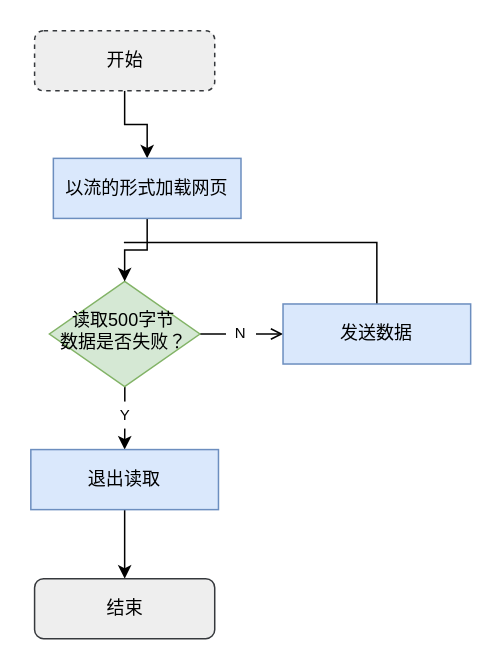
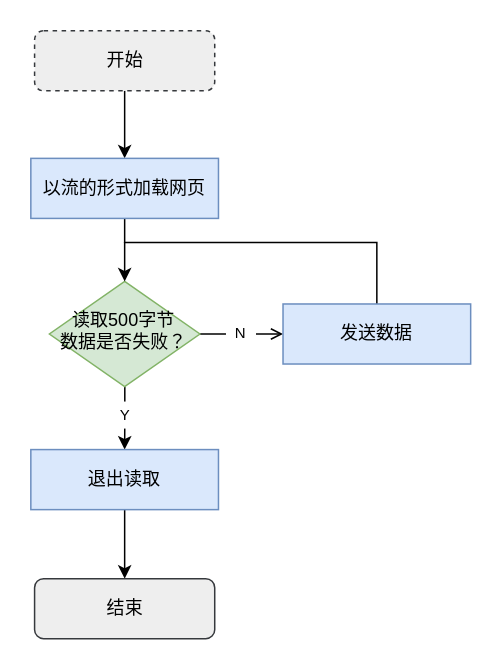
(147, 188) -> (125, 188)
